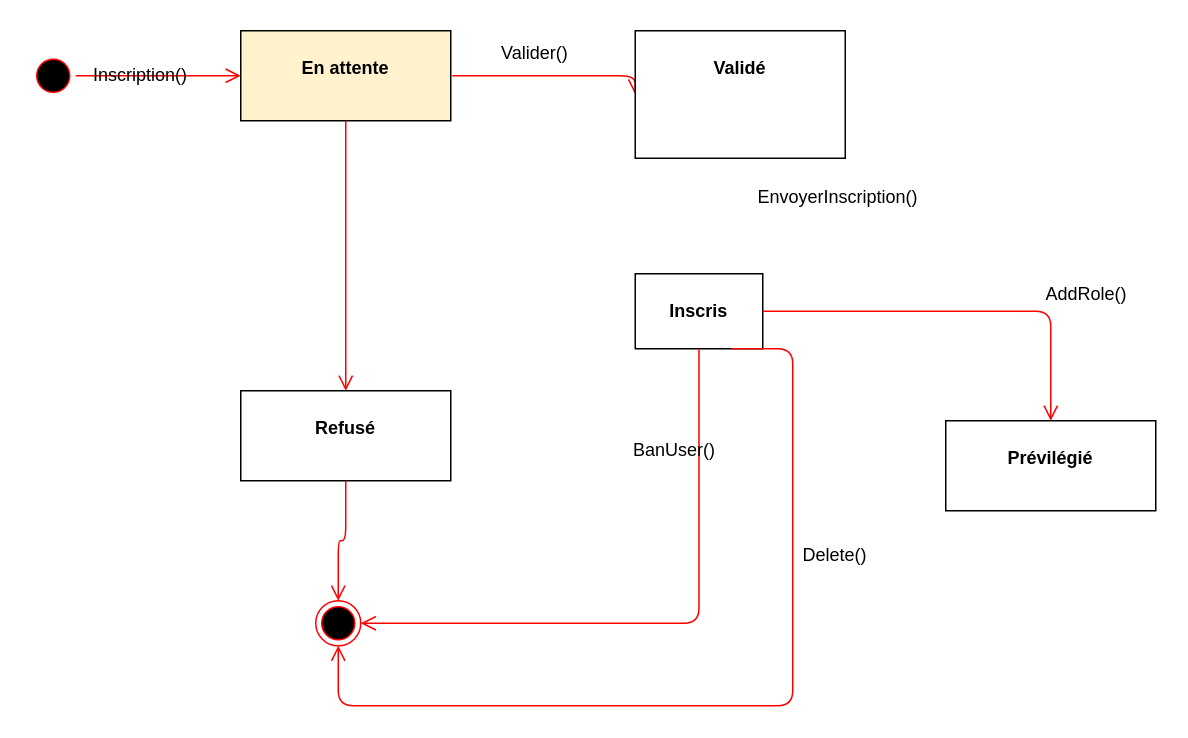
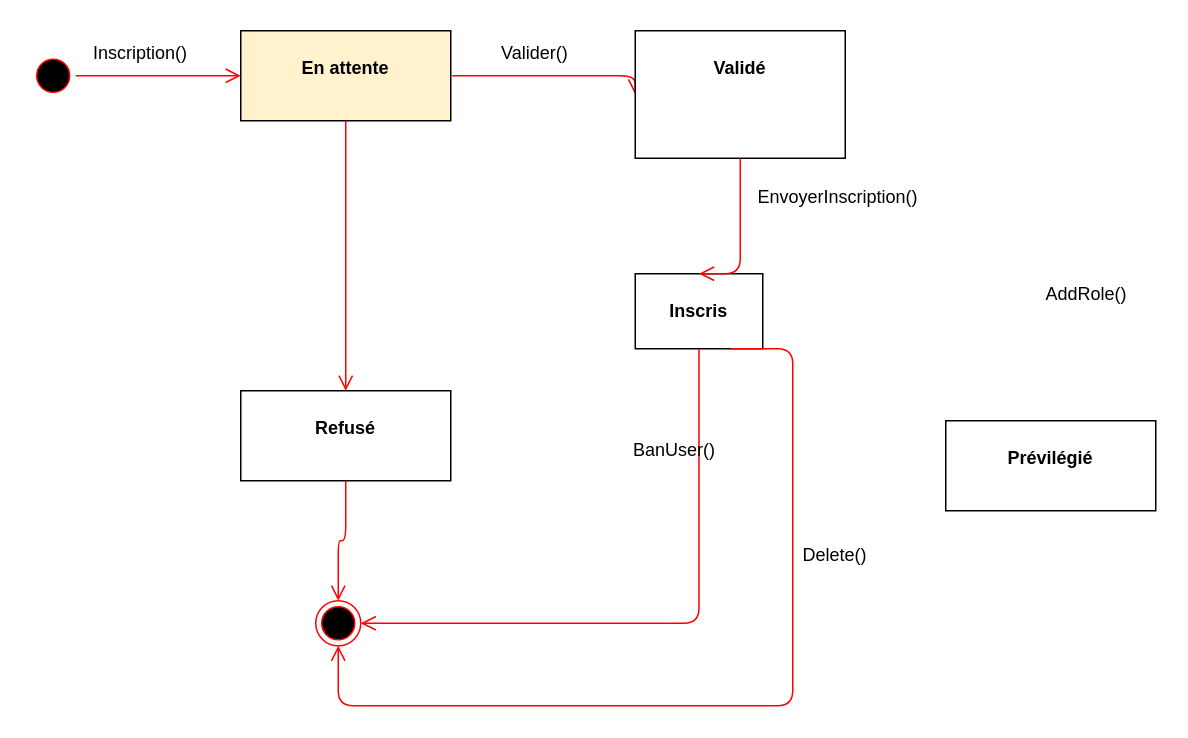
(151, 76) -> (151, 53)
none -> (740, 230)
(955, 311) -> none
